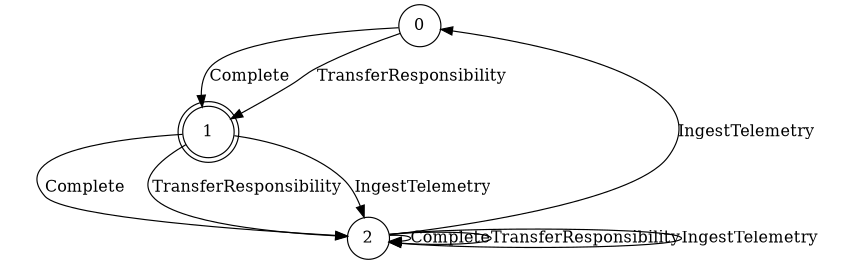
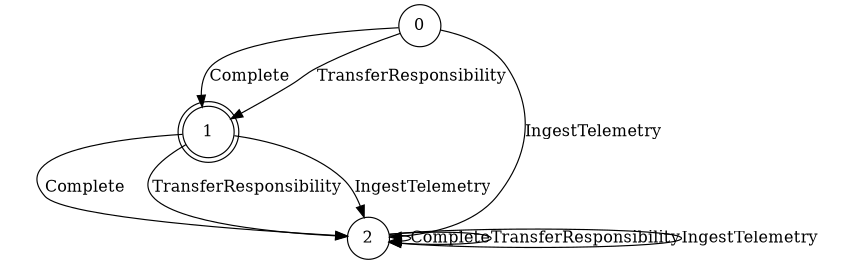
(666, 159) -> (522, 147)
